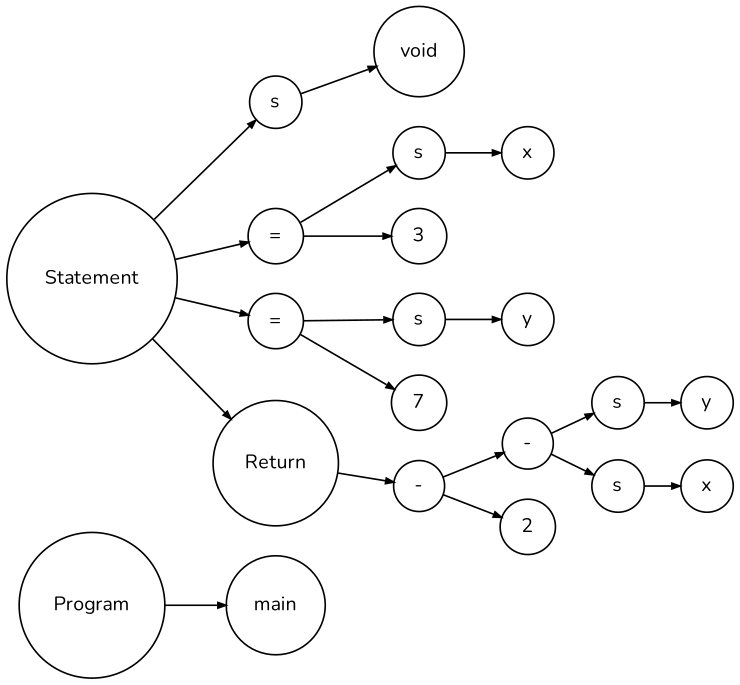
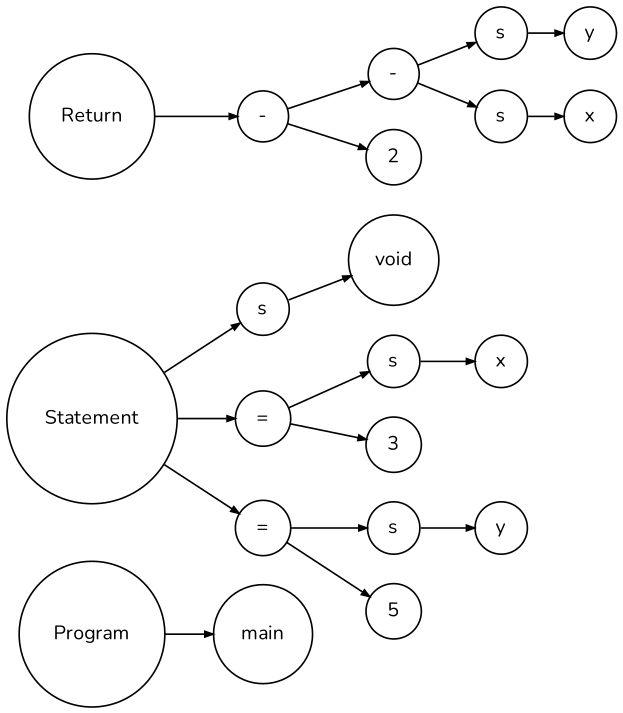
(189, 376) -> none
(419, 403) -> (394, 611)
